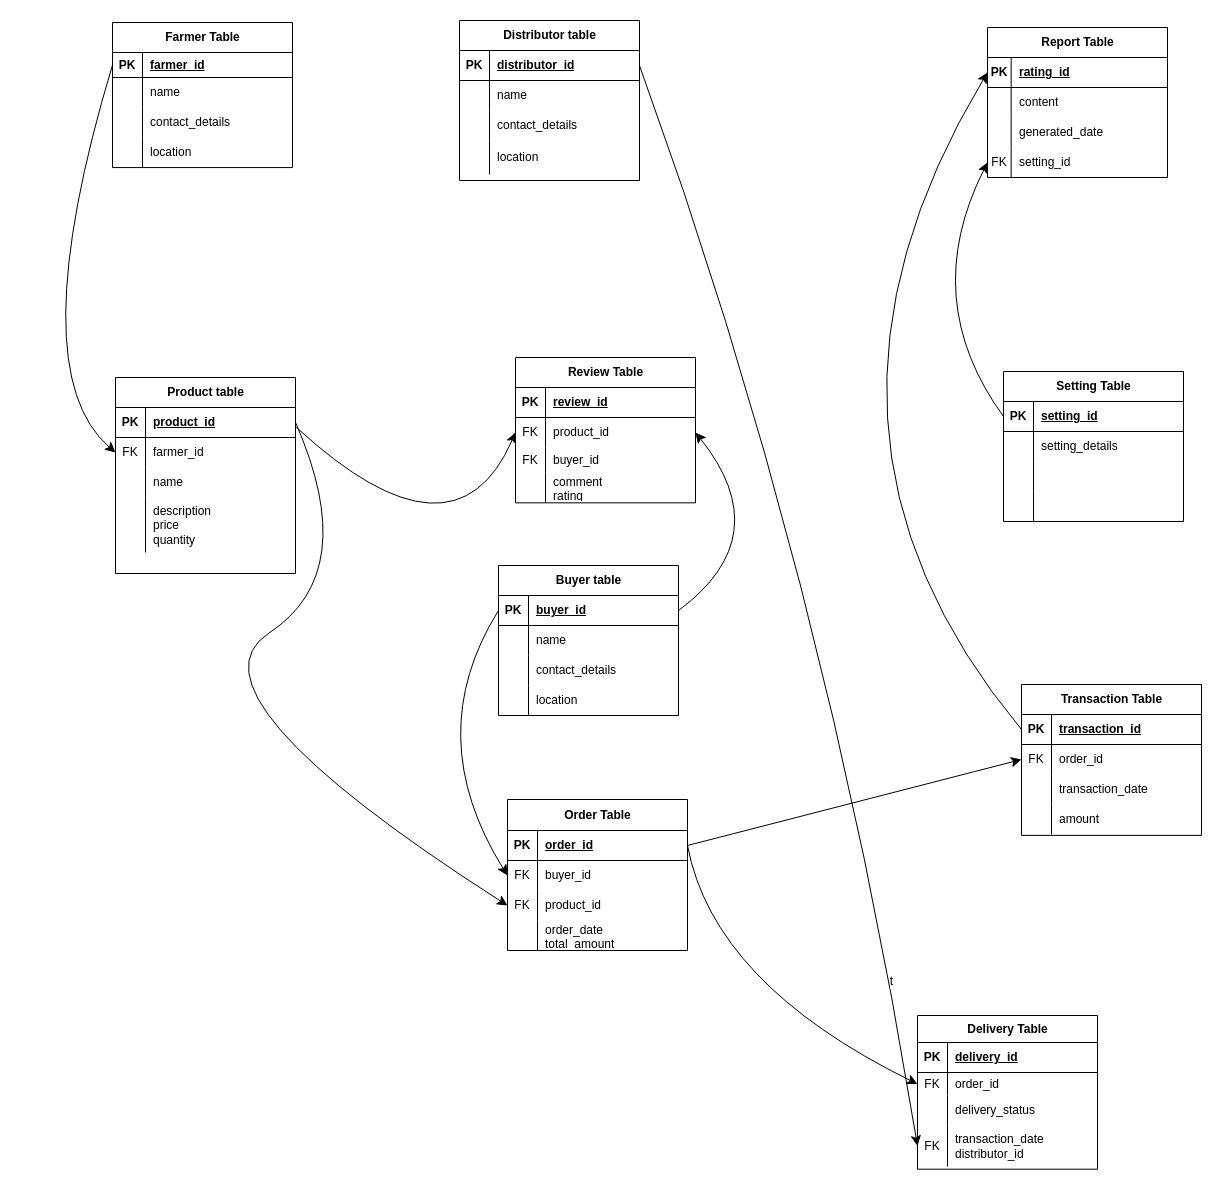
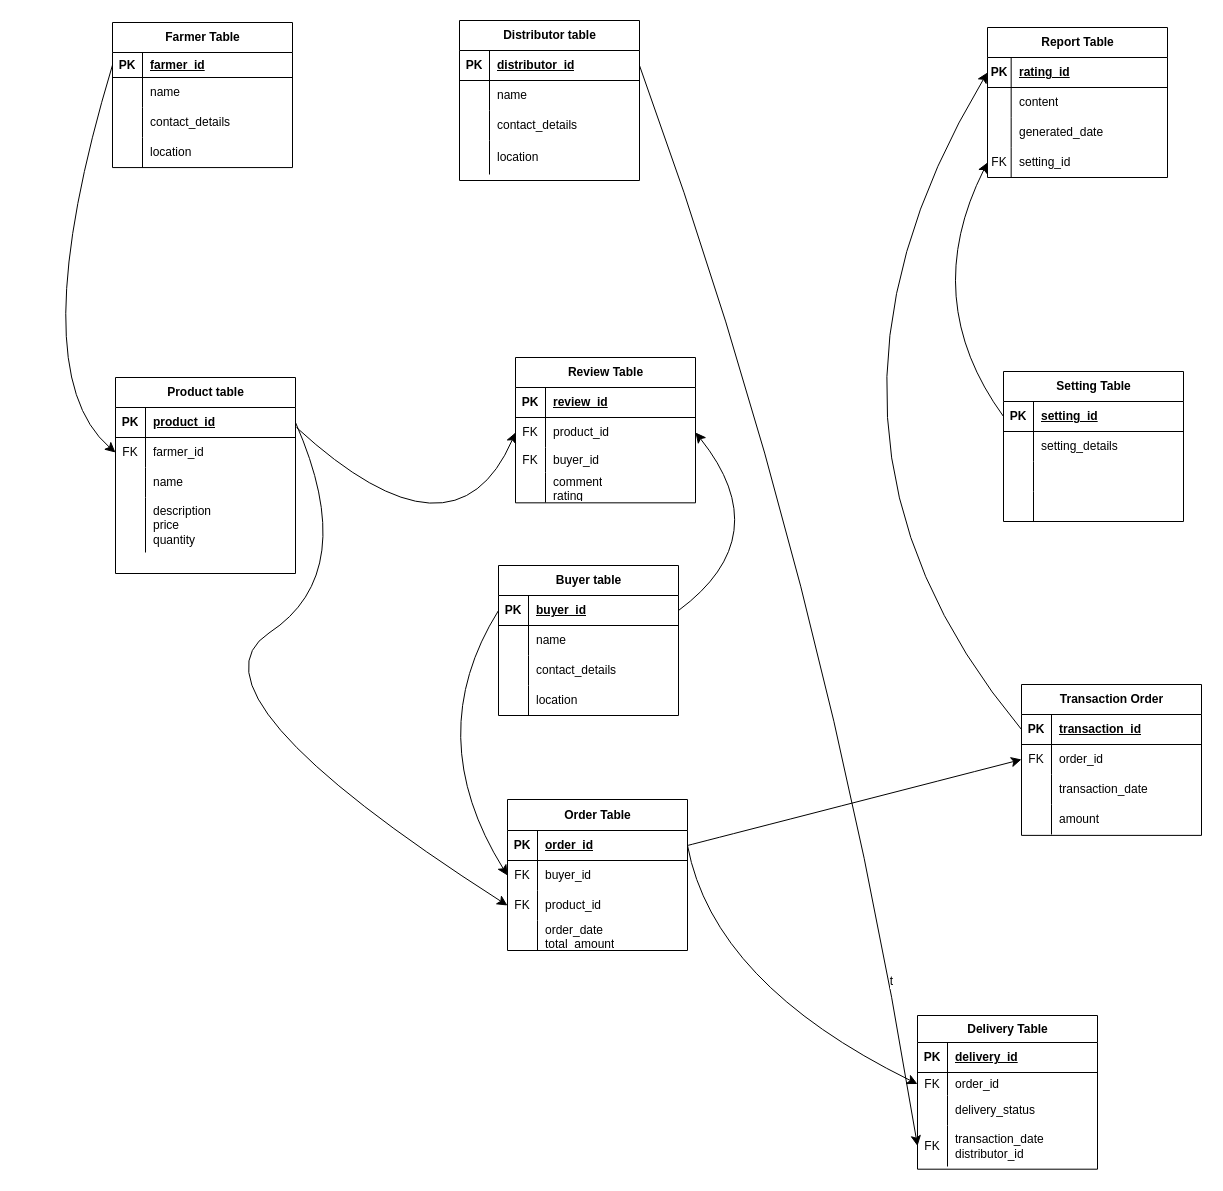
(1112, 700) -> (1112, 700)
